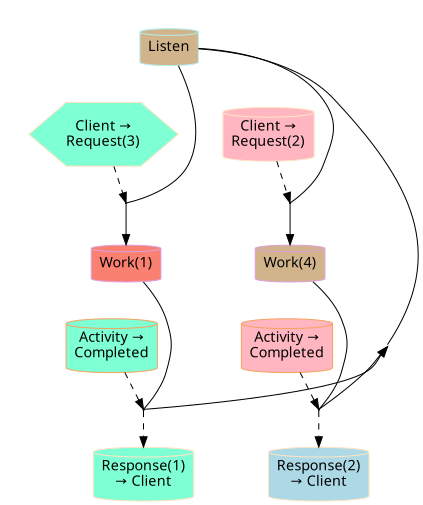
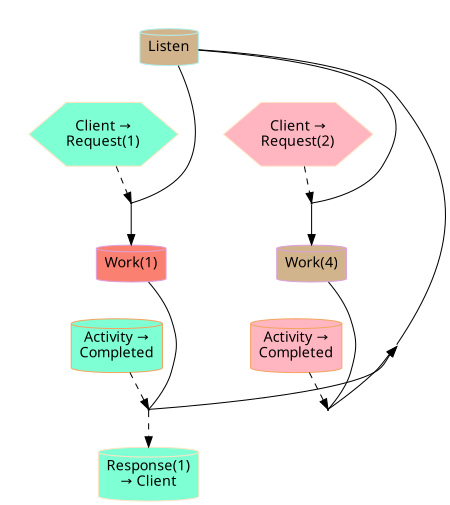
(104, 134) -> (104, 134)
(269, 134) -> (298, 134)
(319, 474) -> none
